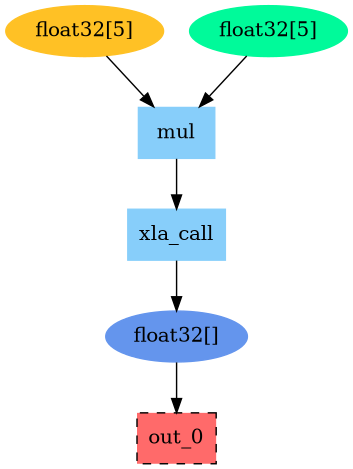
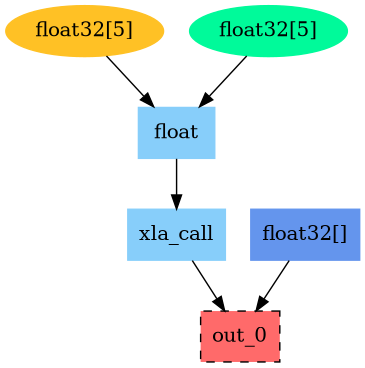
(177, 133) -> (177, 133)
(177, 279) -> (205, 280)
(177, 337) -> (305, 235)
